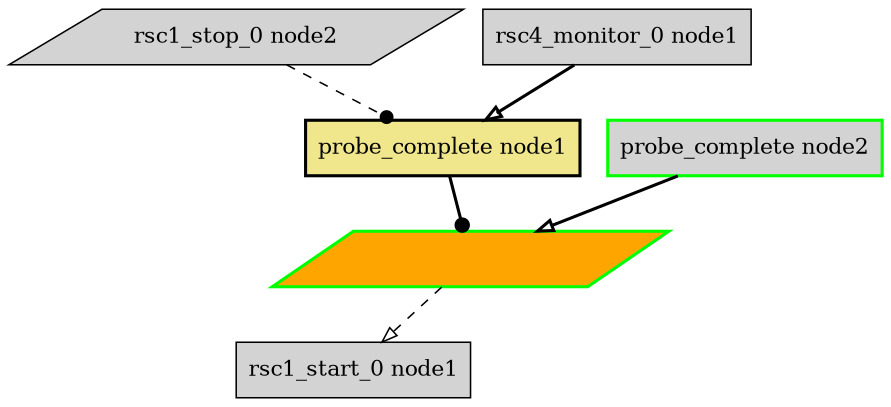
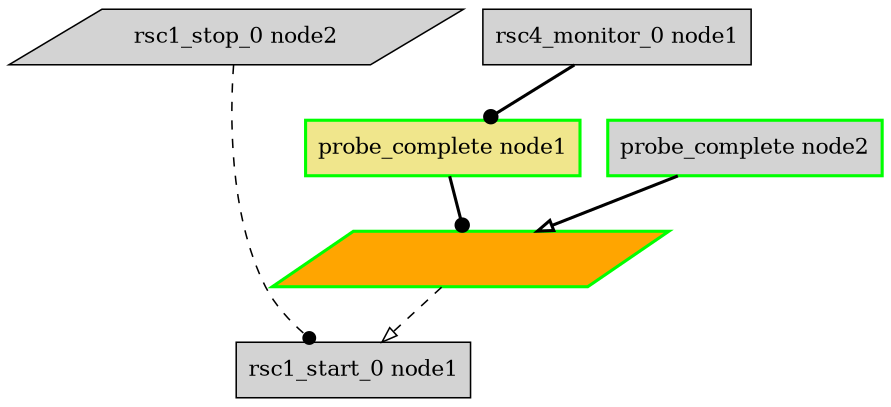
(536, 89) -> (536, 89)
(334, 90) -> (240, 208)
(443, 148) -> (443, 148)
